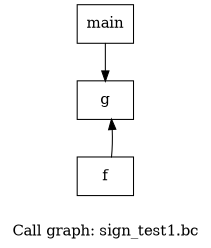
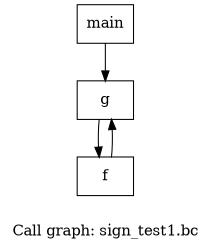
none -> (98, 133)
